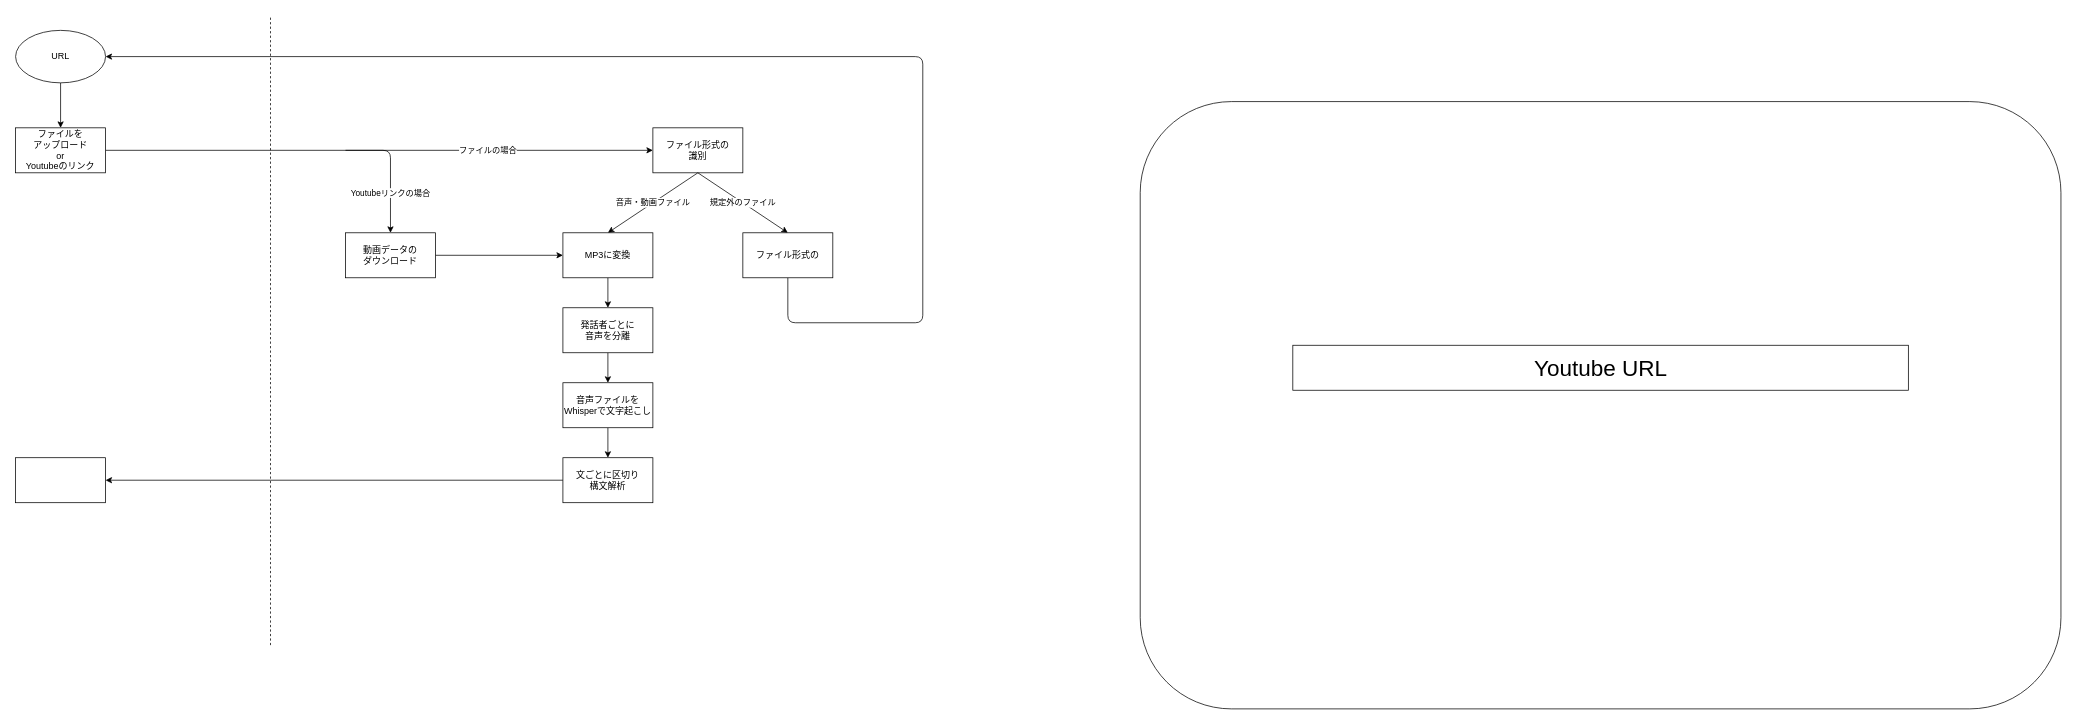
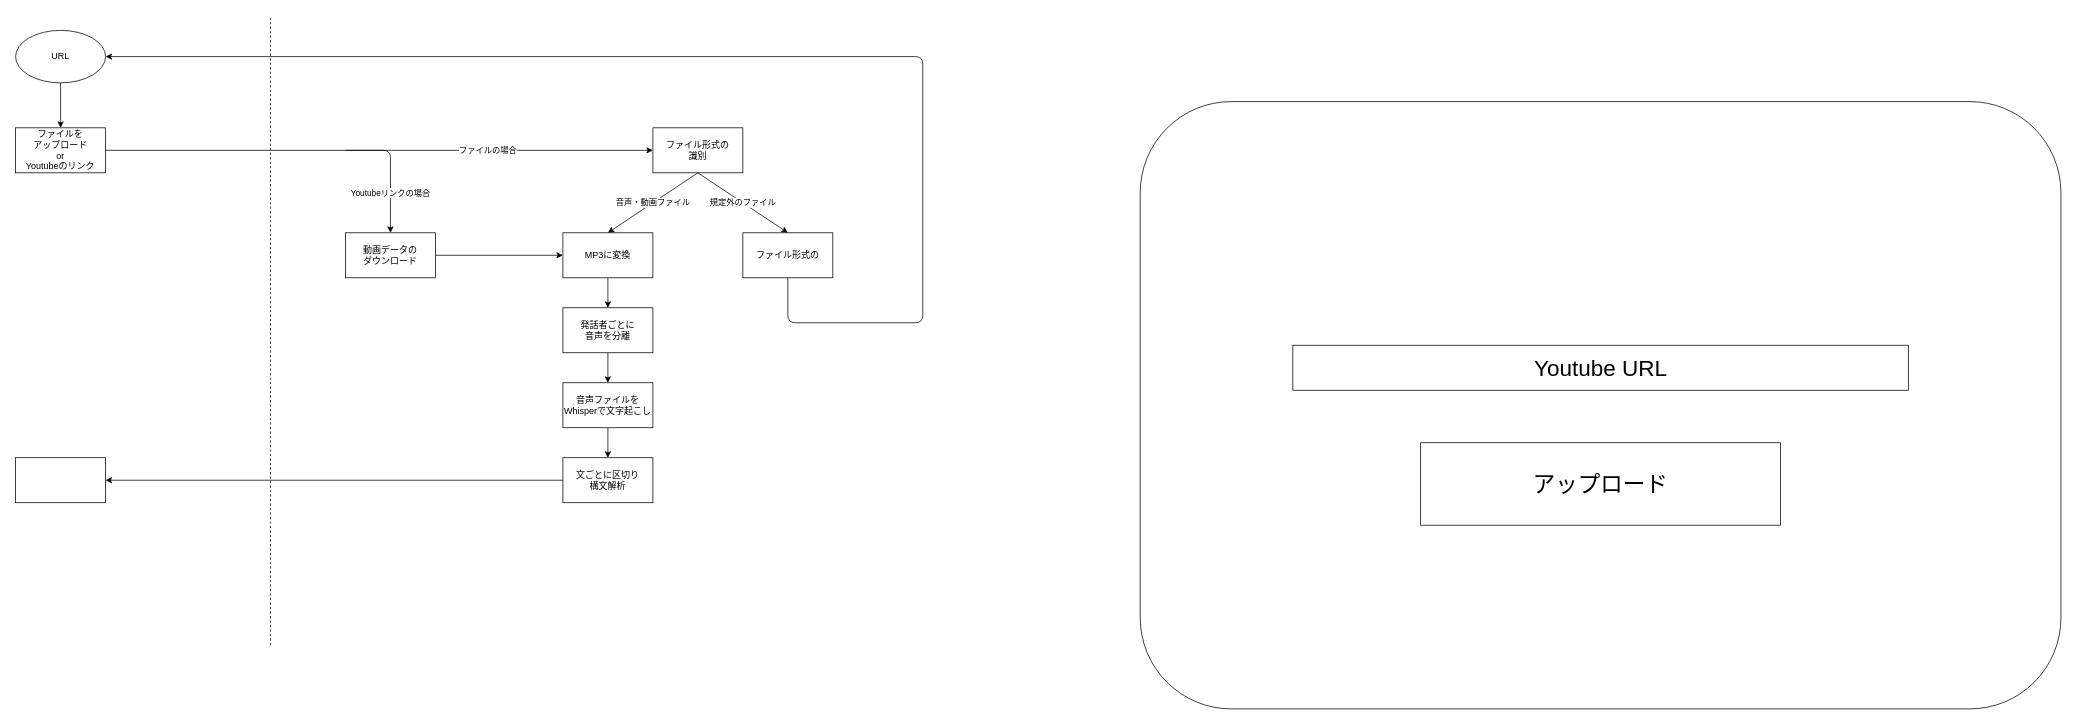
none -> (1601, 484)
